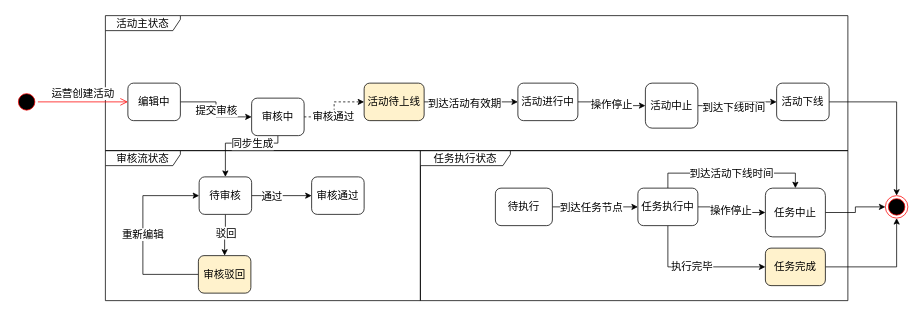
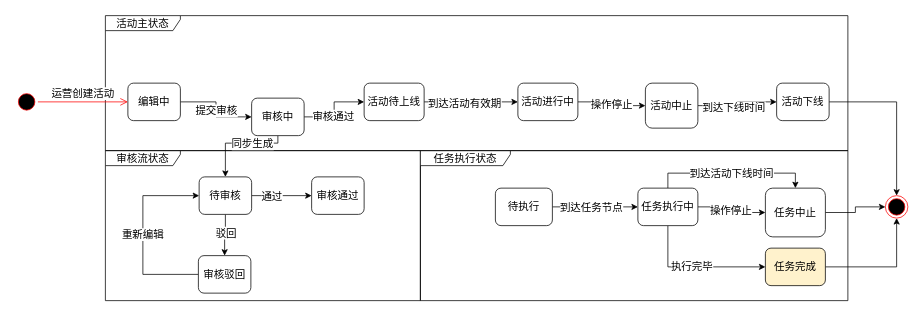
(342, 102) -> (342, 102)
(394, 102) -> (394, 102)
(225, 274) -> (225, 274)
